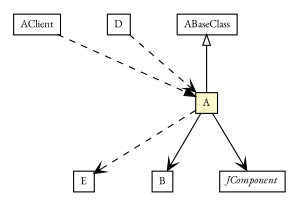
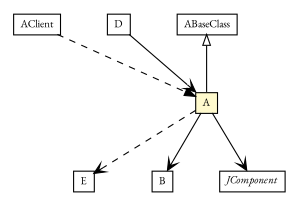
(158, 60) -> (158, 60)
